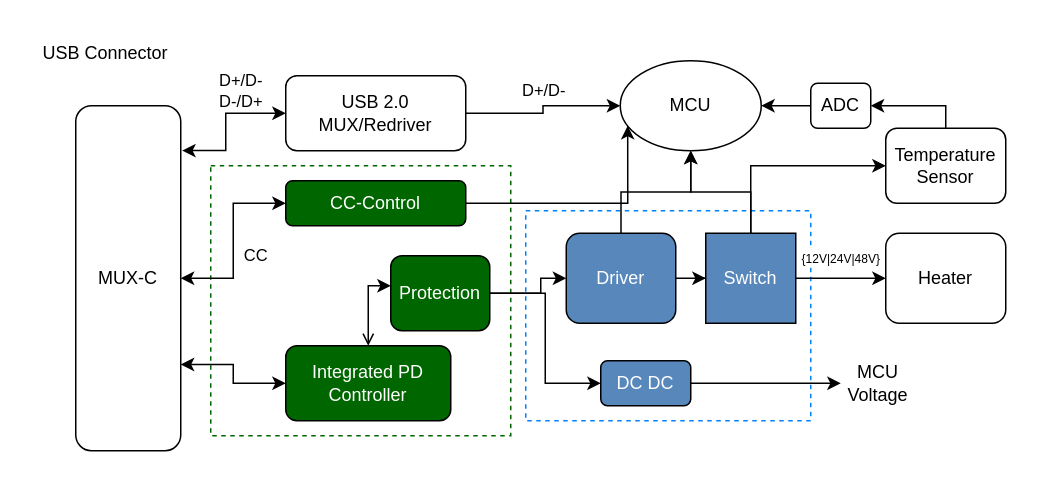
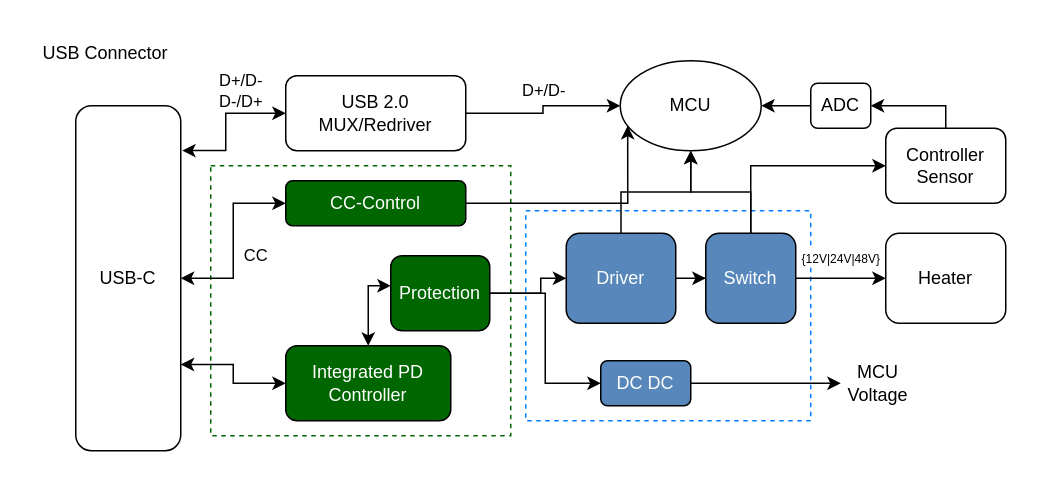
(946, 166) -> (946, 166)
(128, 278) -> (128, 278)
(751, 278) -> (751, 278)
(368, 336) -> (368, 334)
